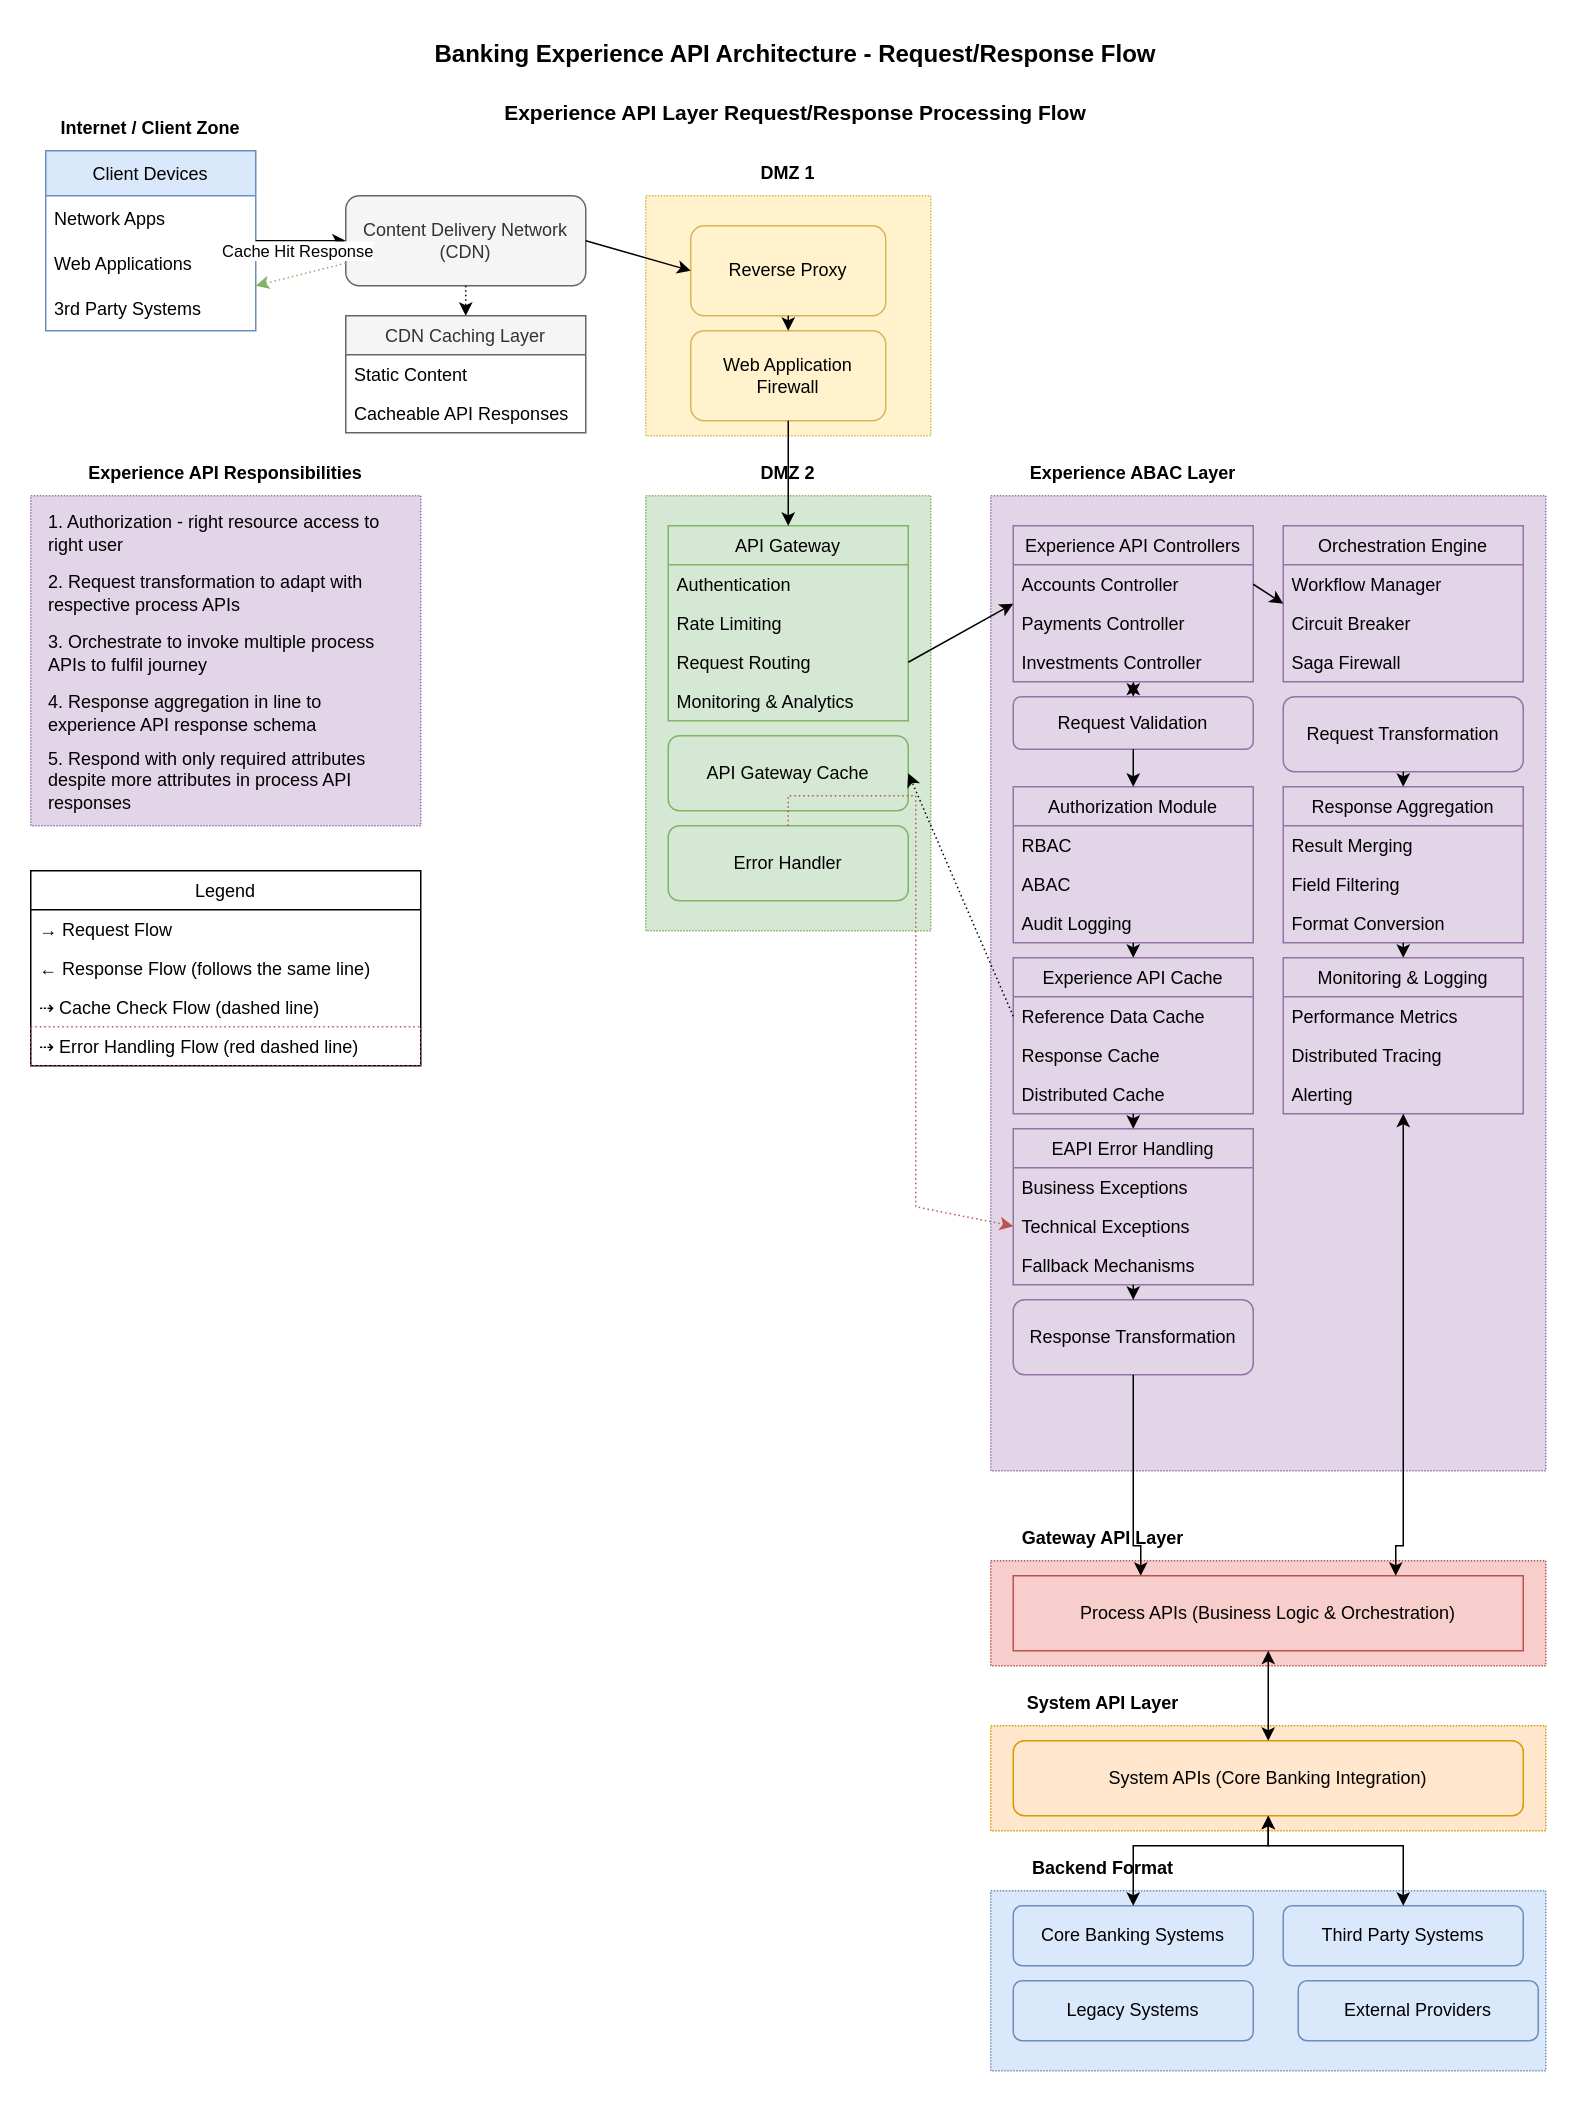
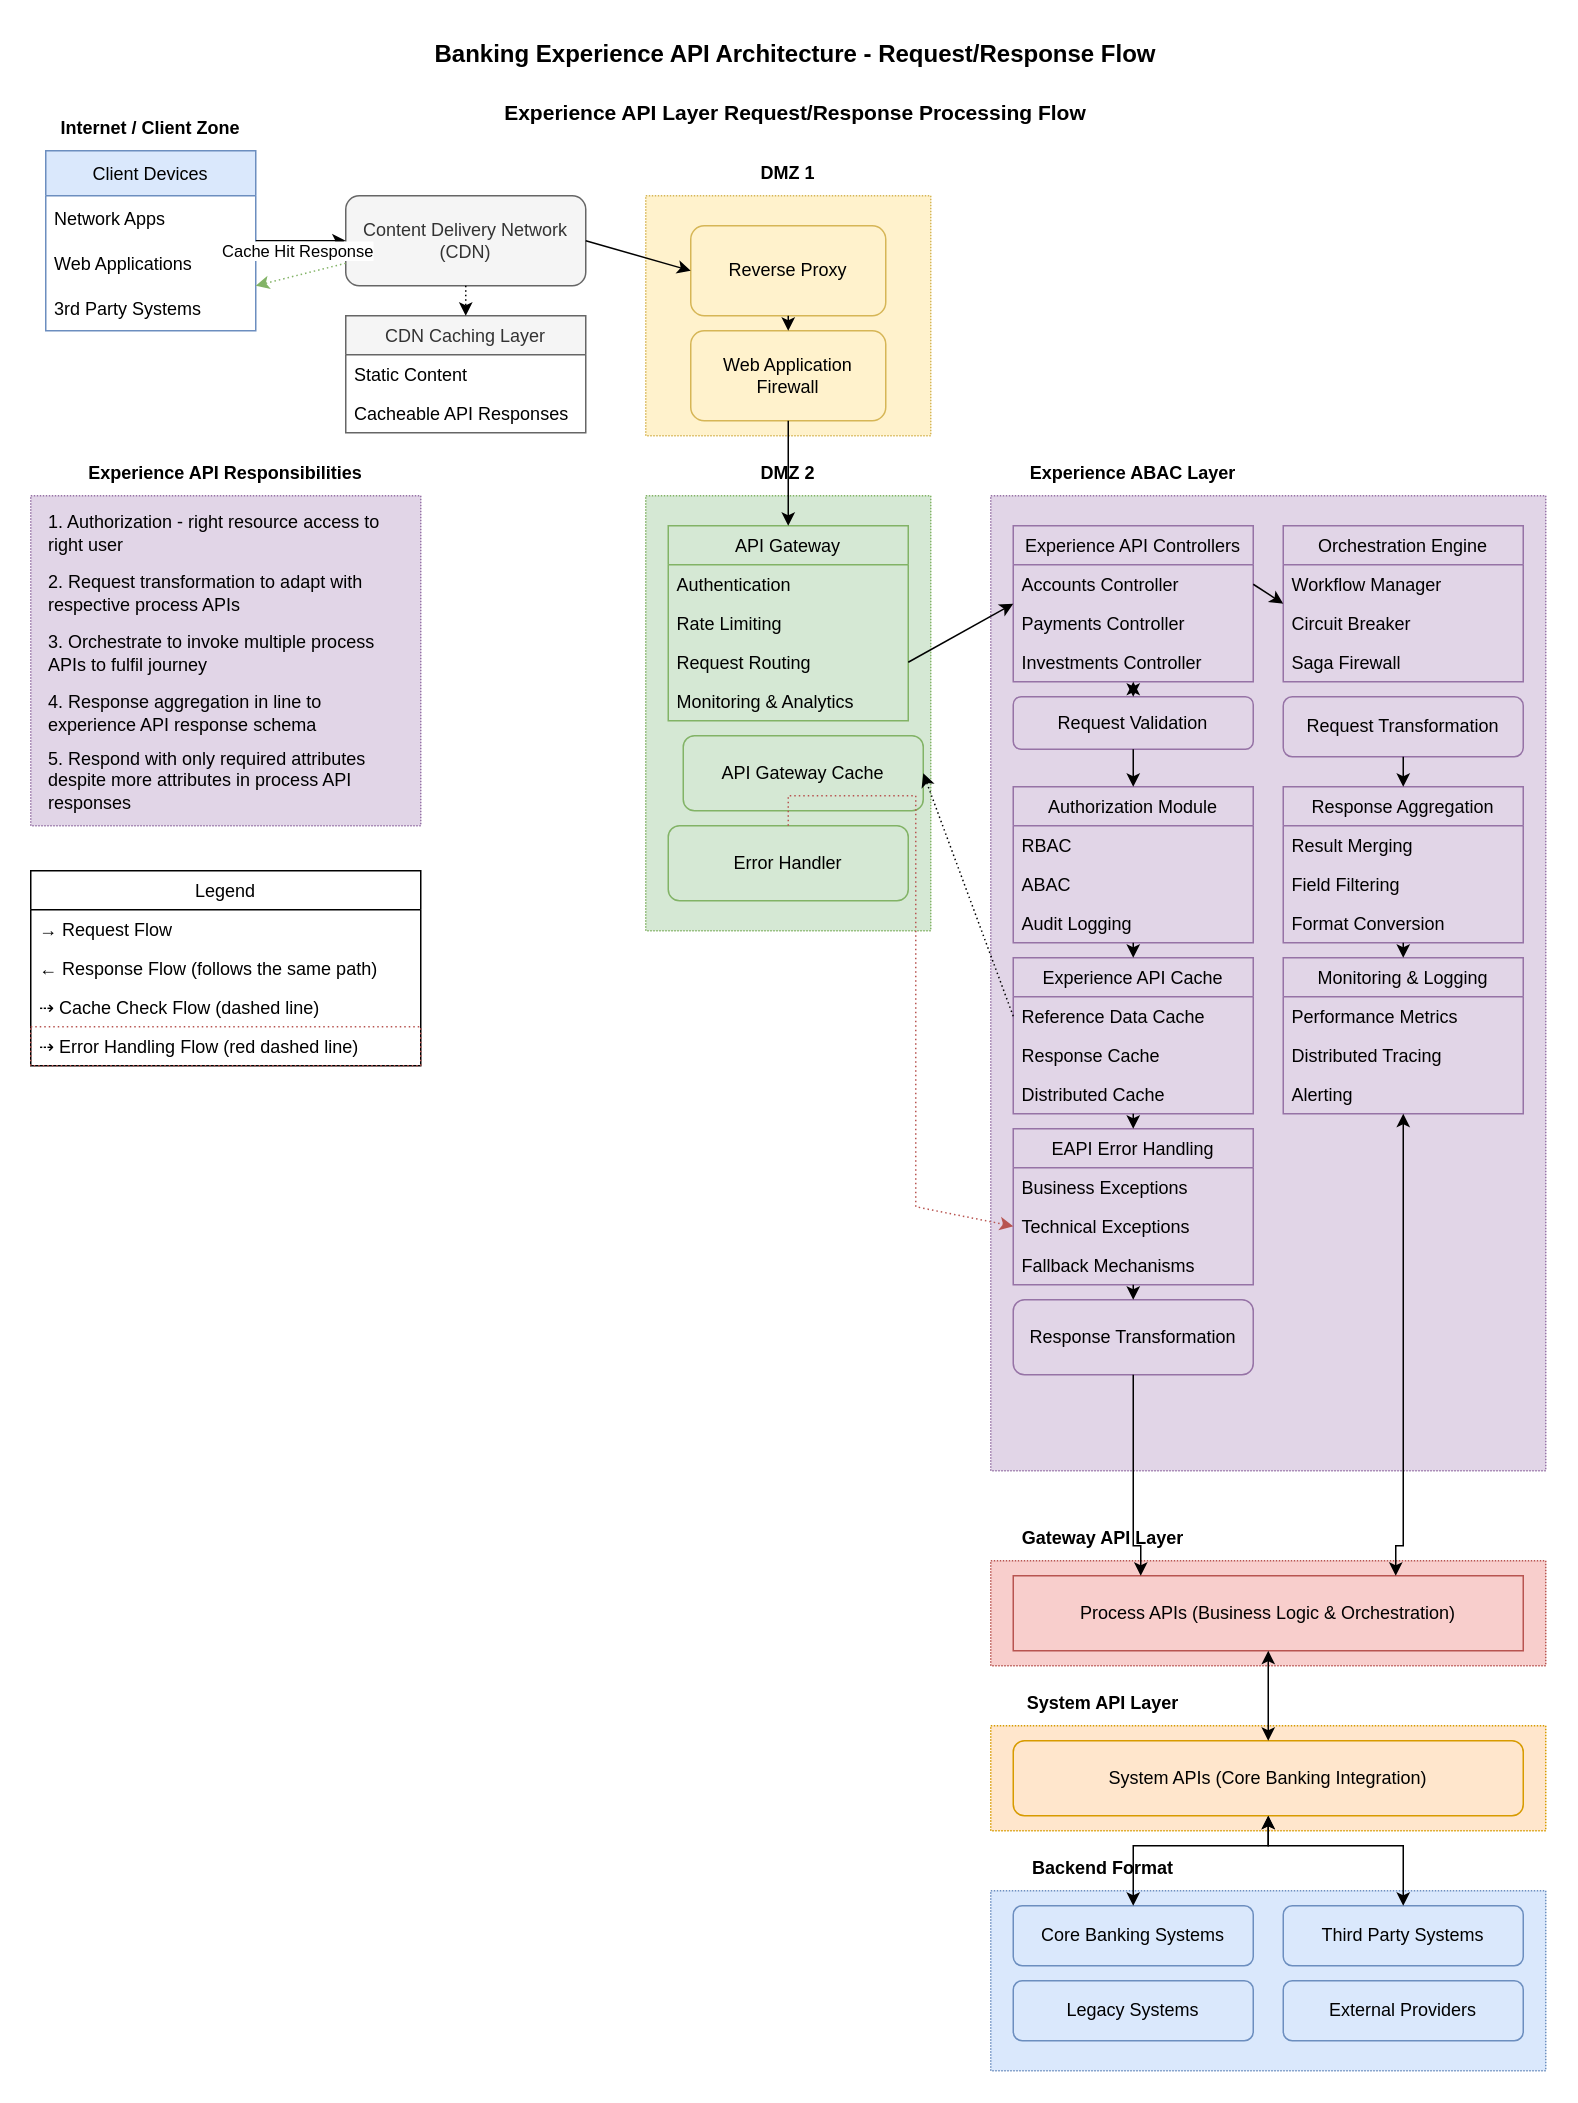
(1403, 734) -> (1403, 727)
(788, 773) -> (803, 773)
(210, 969) -> (215, 969)
(1418, 2011) -> (1403, 2011)
